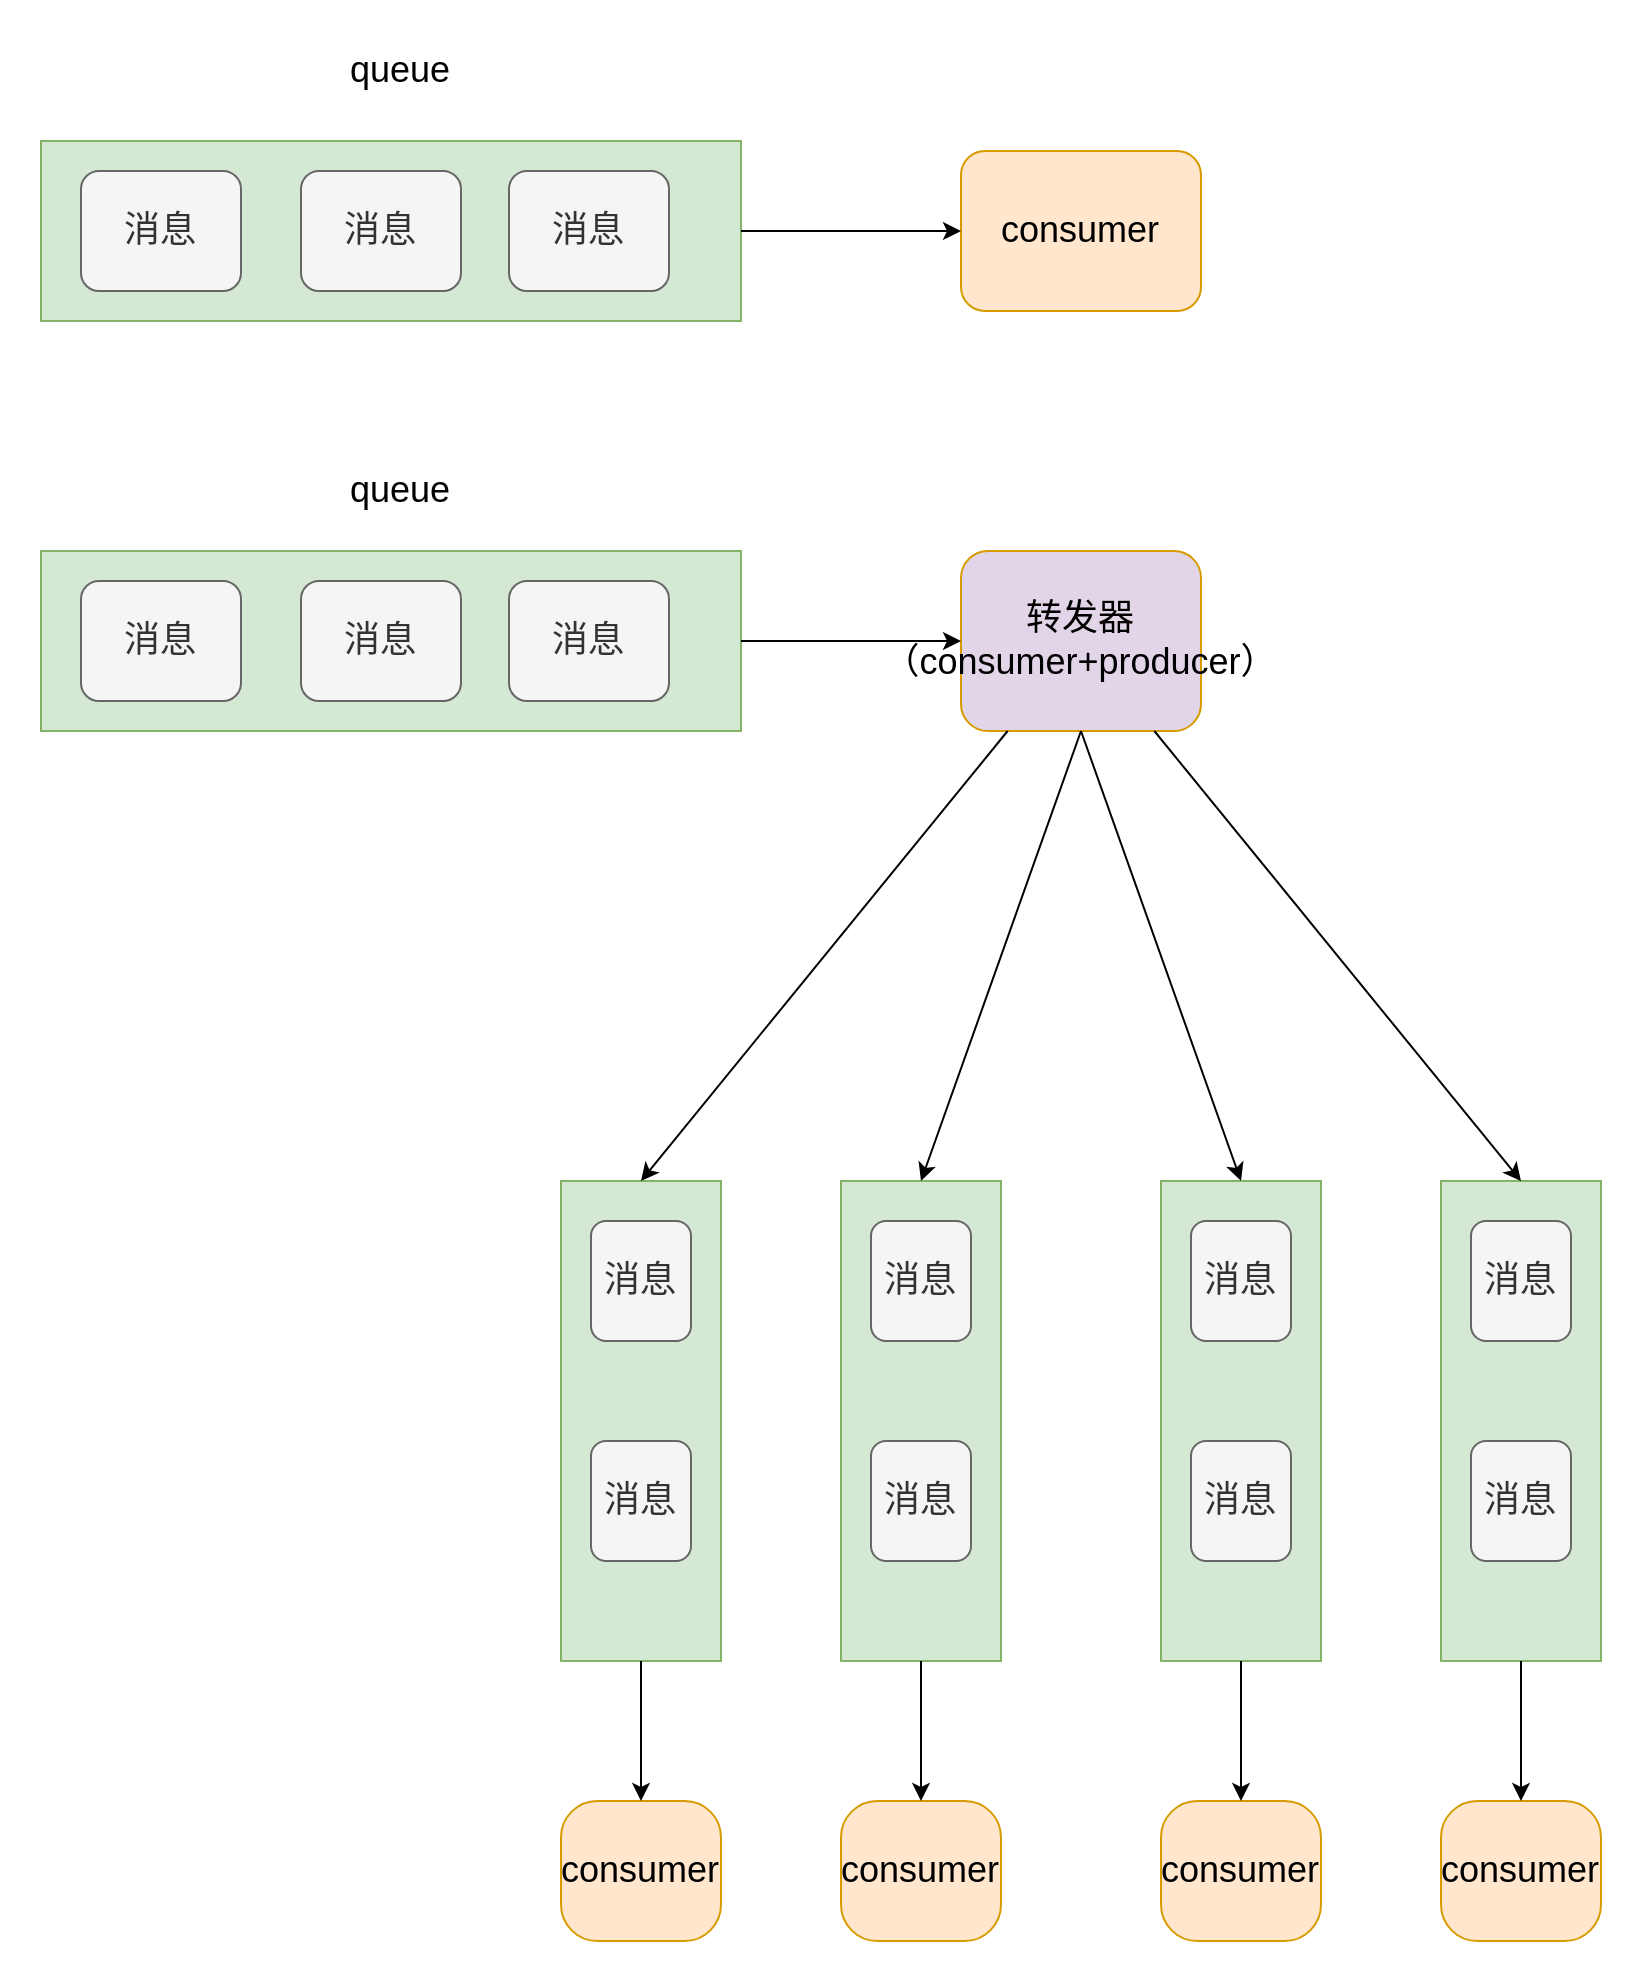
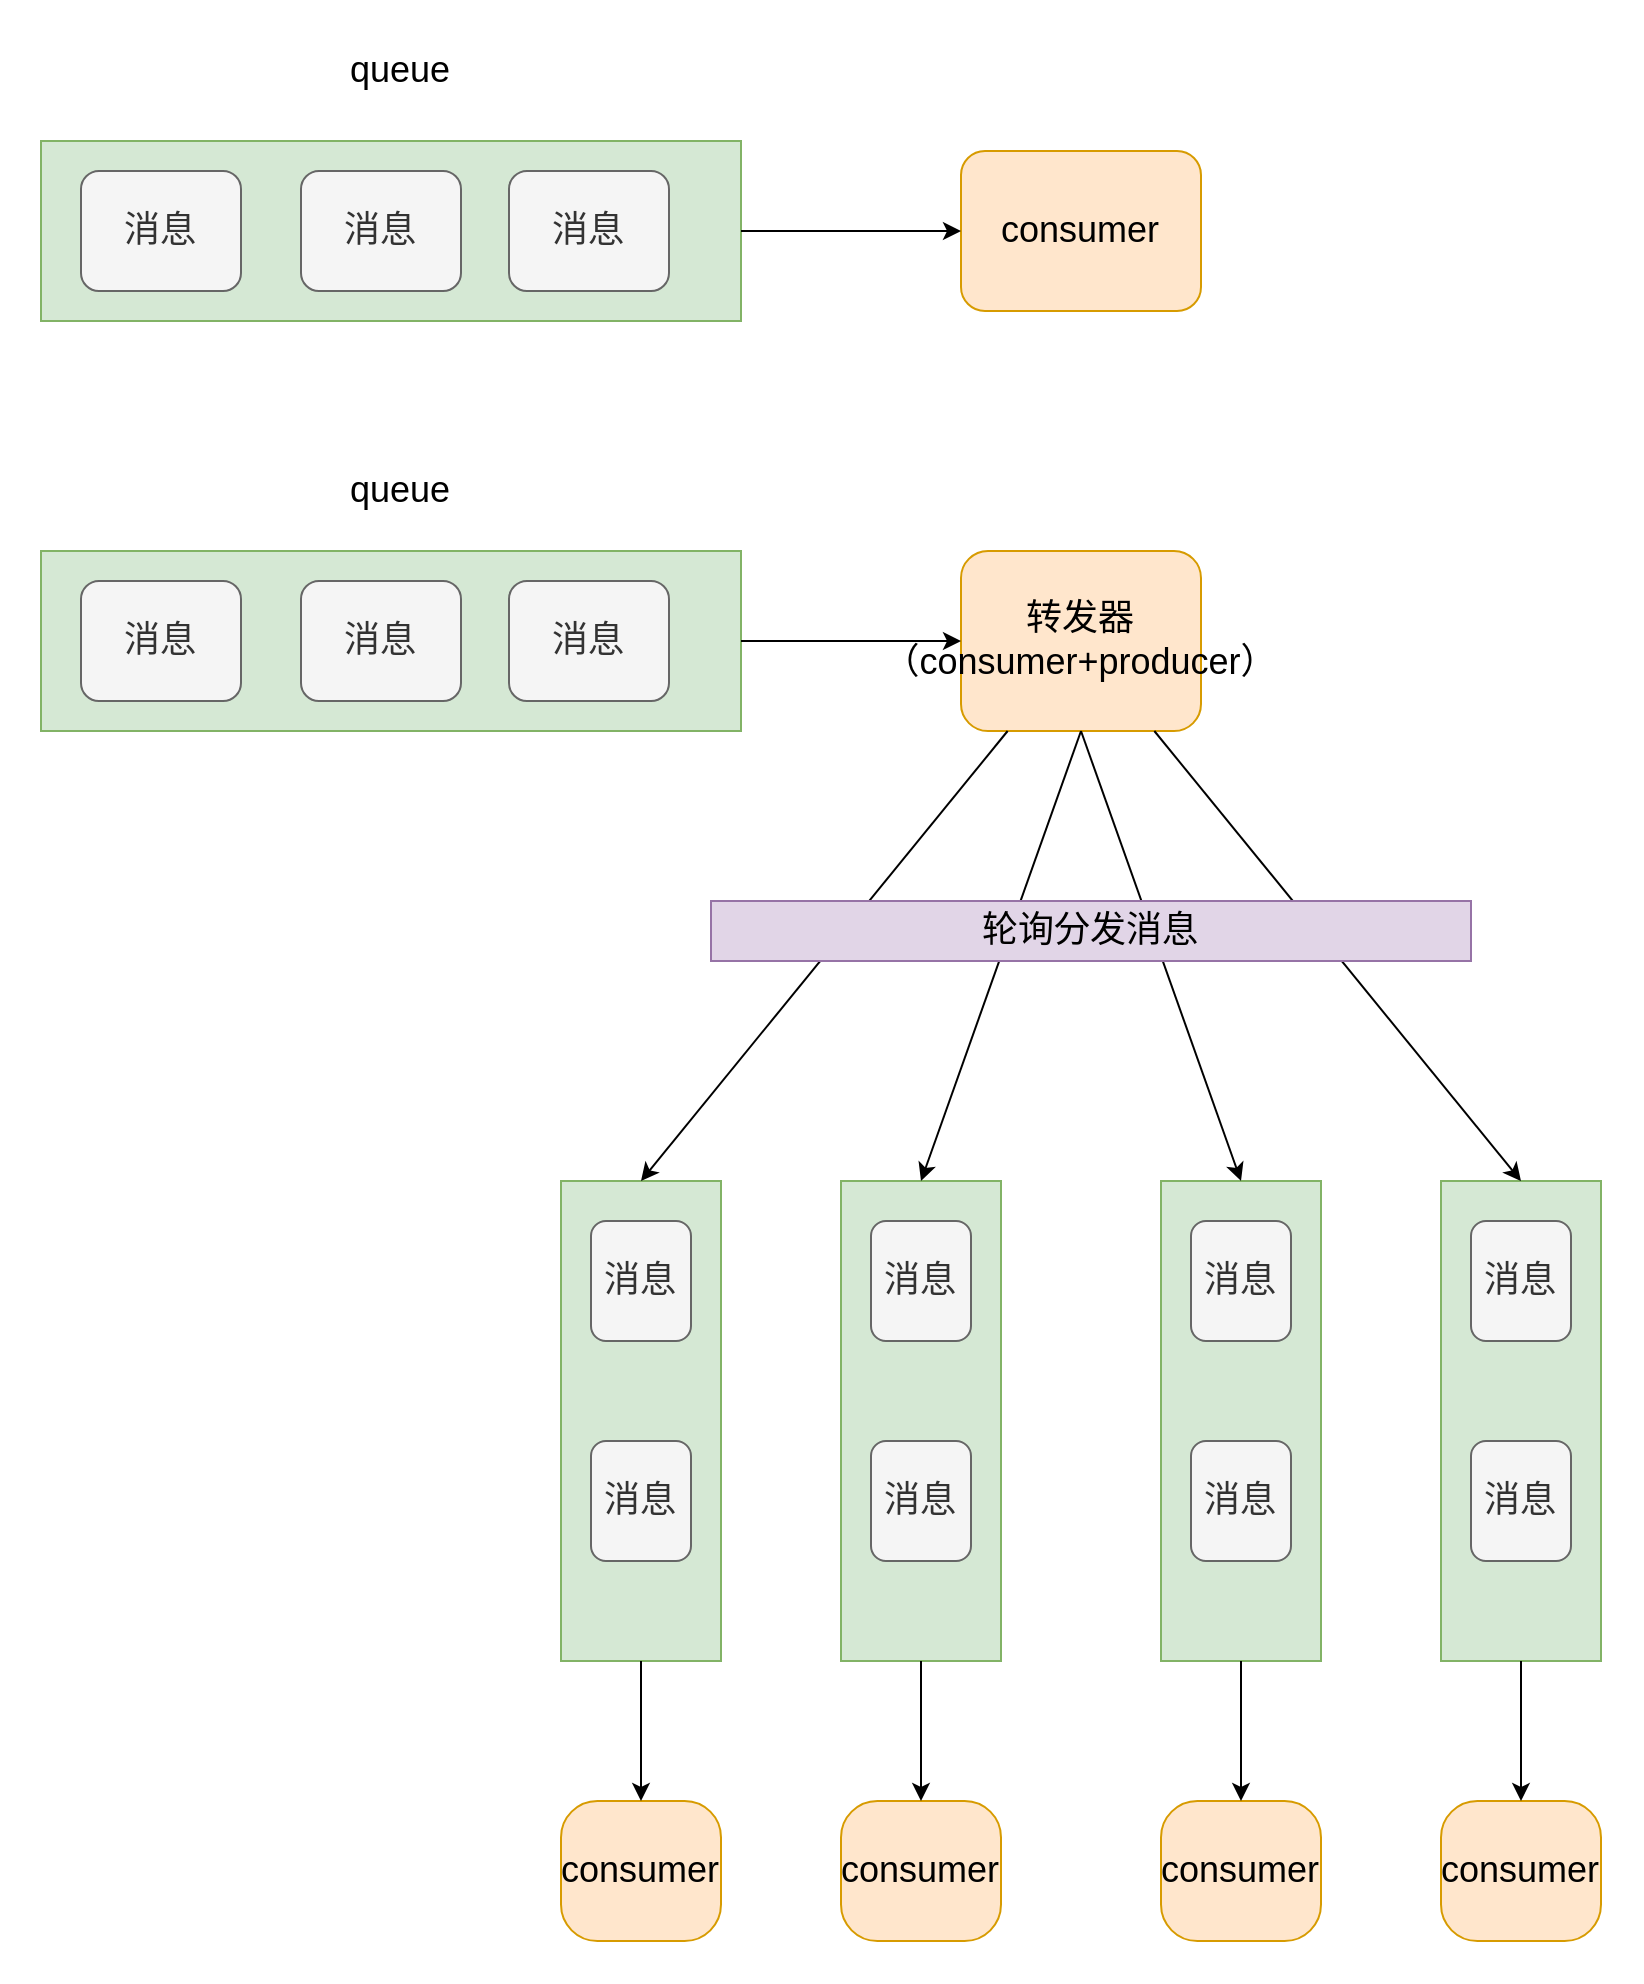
(1081, 641) -> (1081, 641)
none -> (1091, 931)
